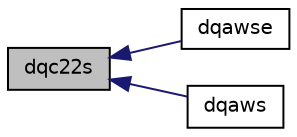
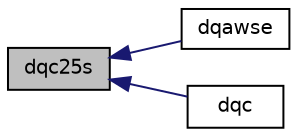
(59, 69) -> (59, 69)
(236, 107) -> (236, 107)
